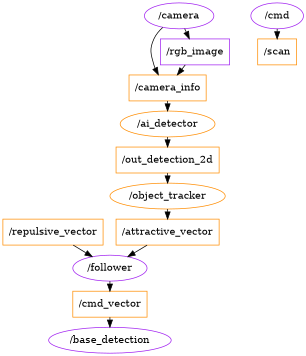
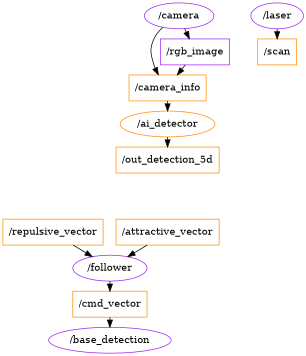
(277, 16) -> (277, 16)
(168, 160) -> (168, 160)
(168, 196) -> none
